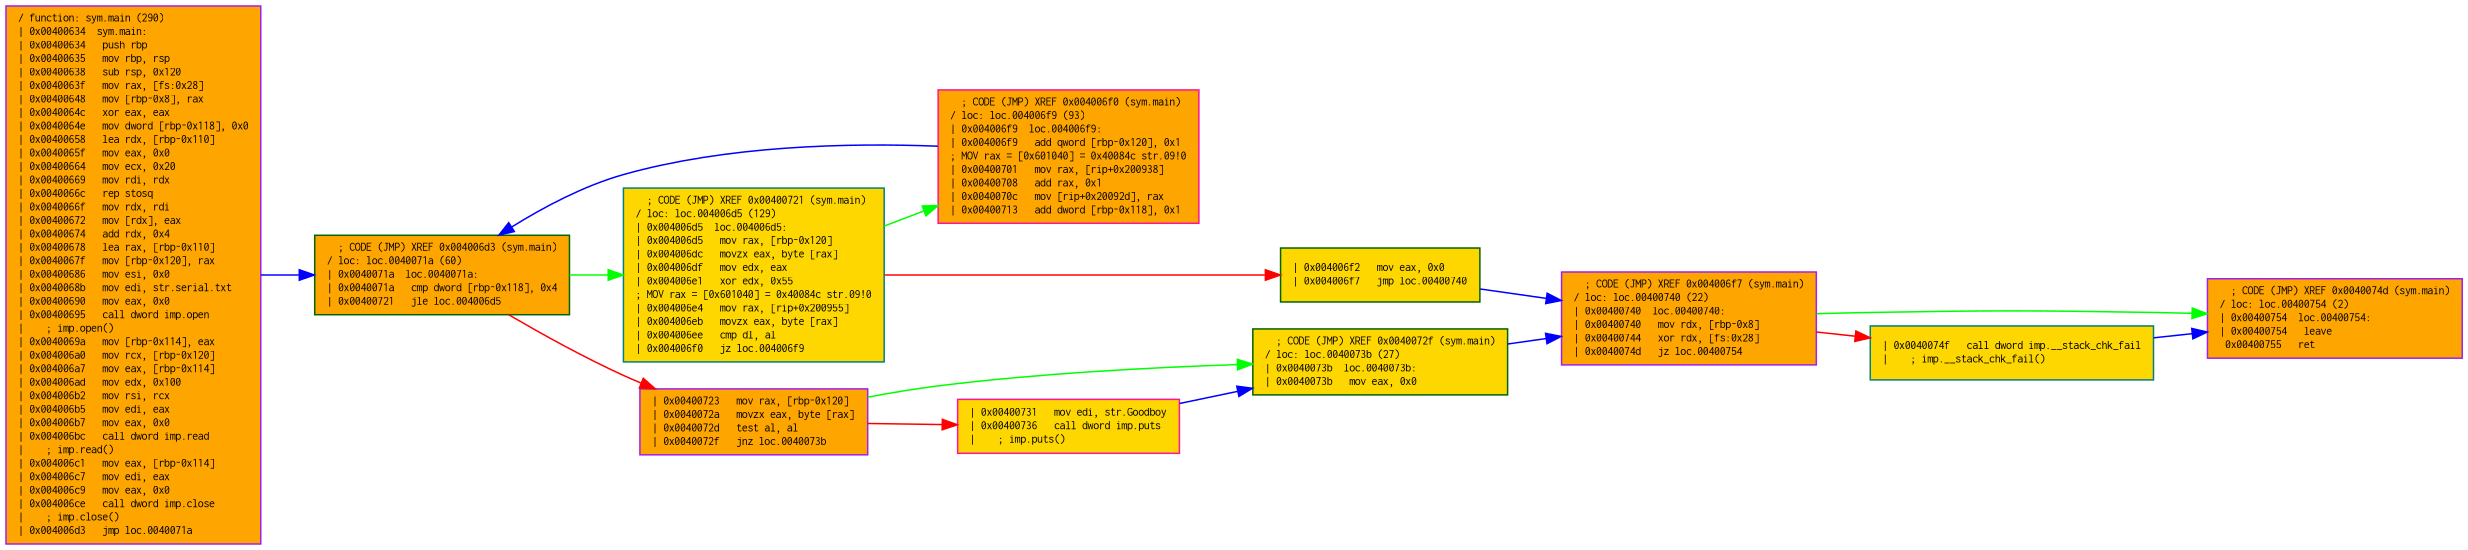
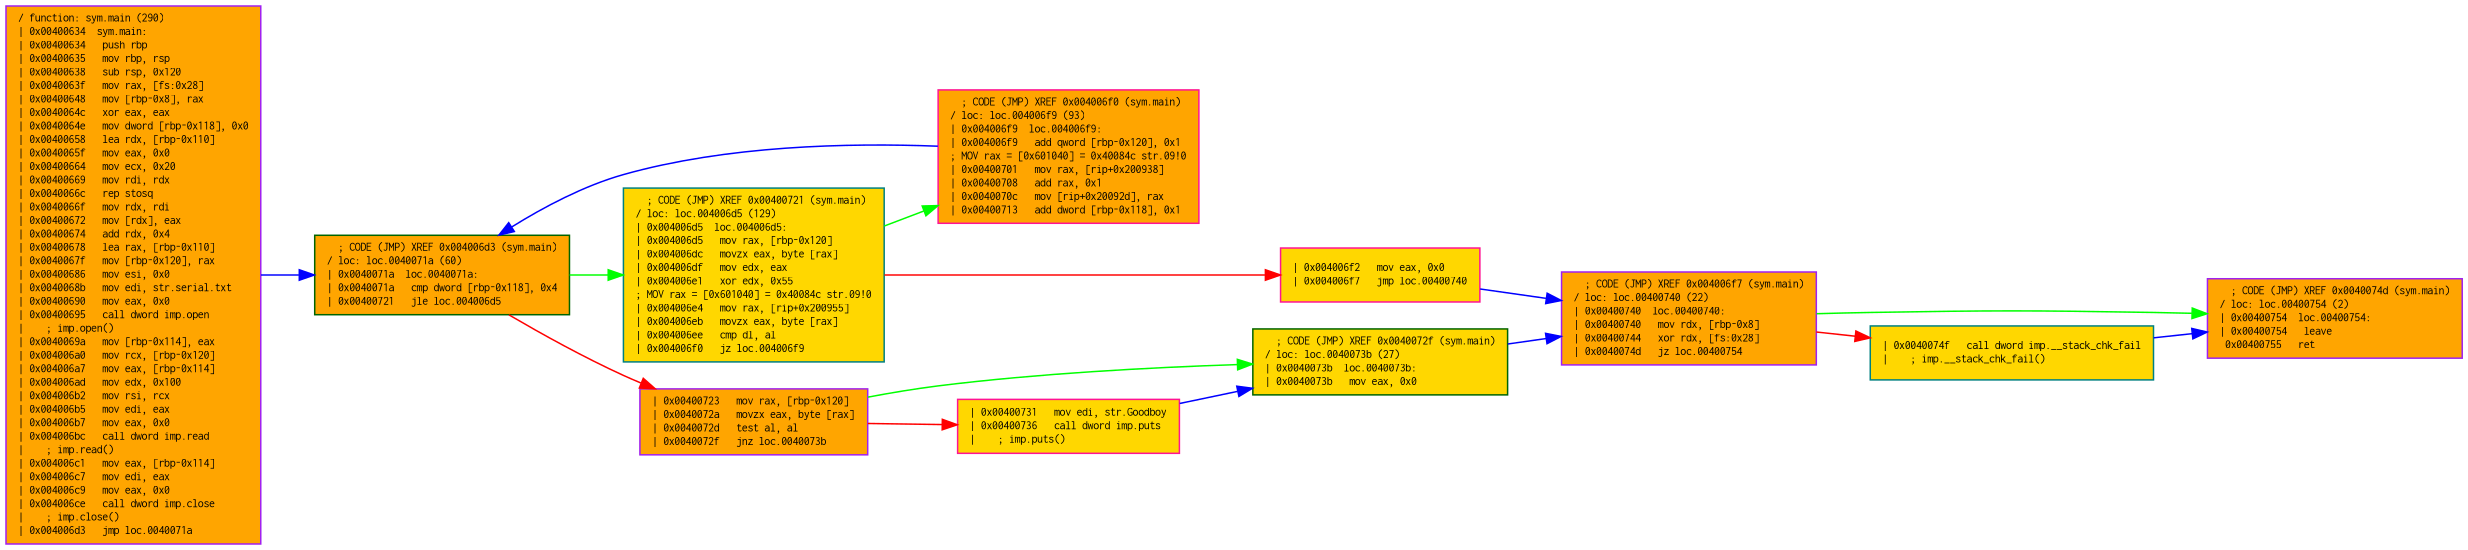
(1380, 275) -> (1380, 275)
